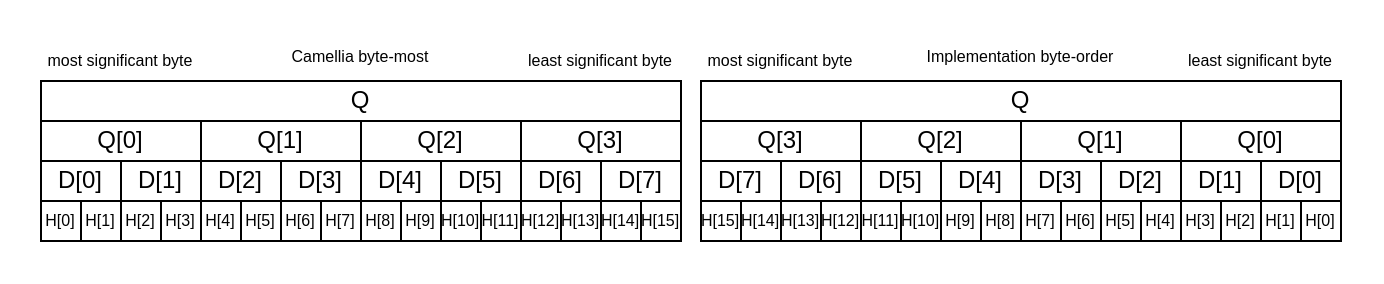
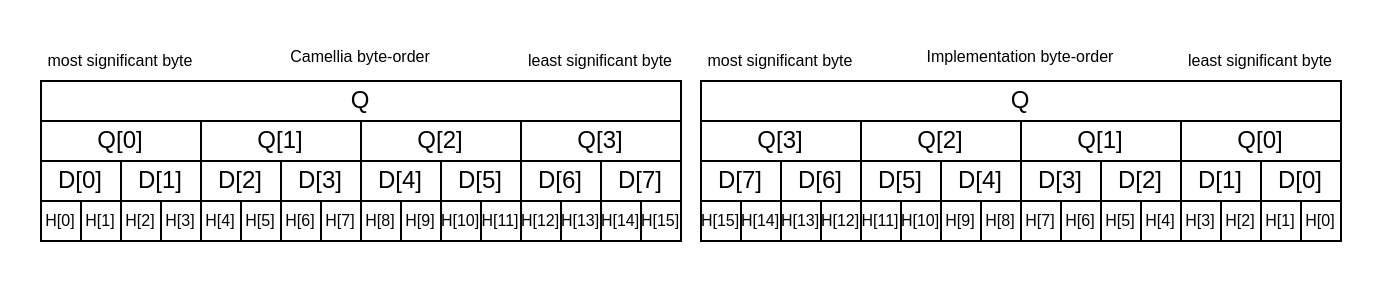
(361, 57) -> (361, 57)
